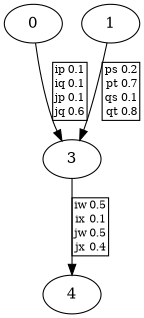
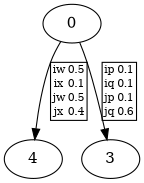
(111, 24) -> none
(72, 221) -> (44, 84)
